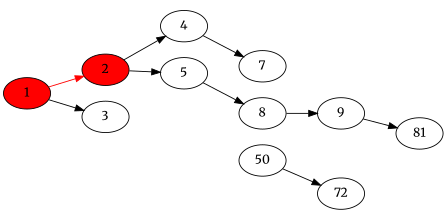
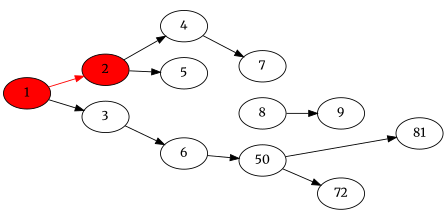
(221, 92) -> none
(376, 122) -> (337, 148)
none -> (184, 154)
